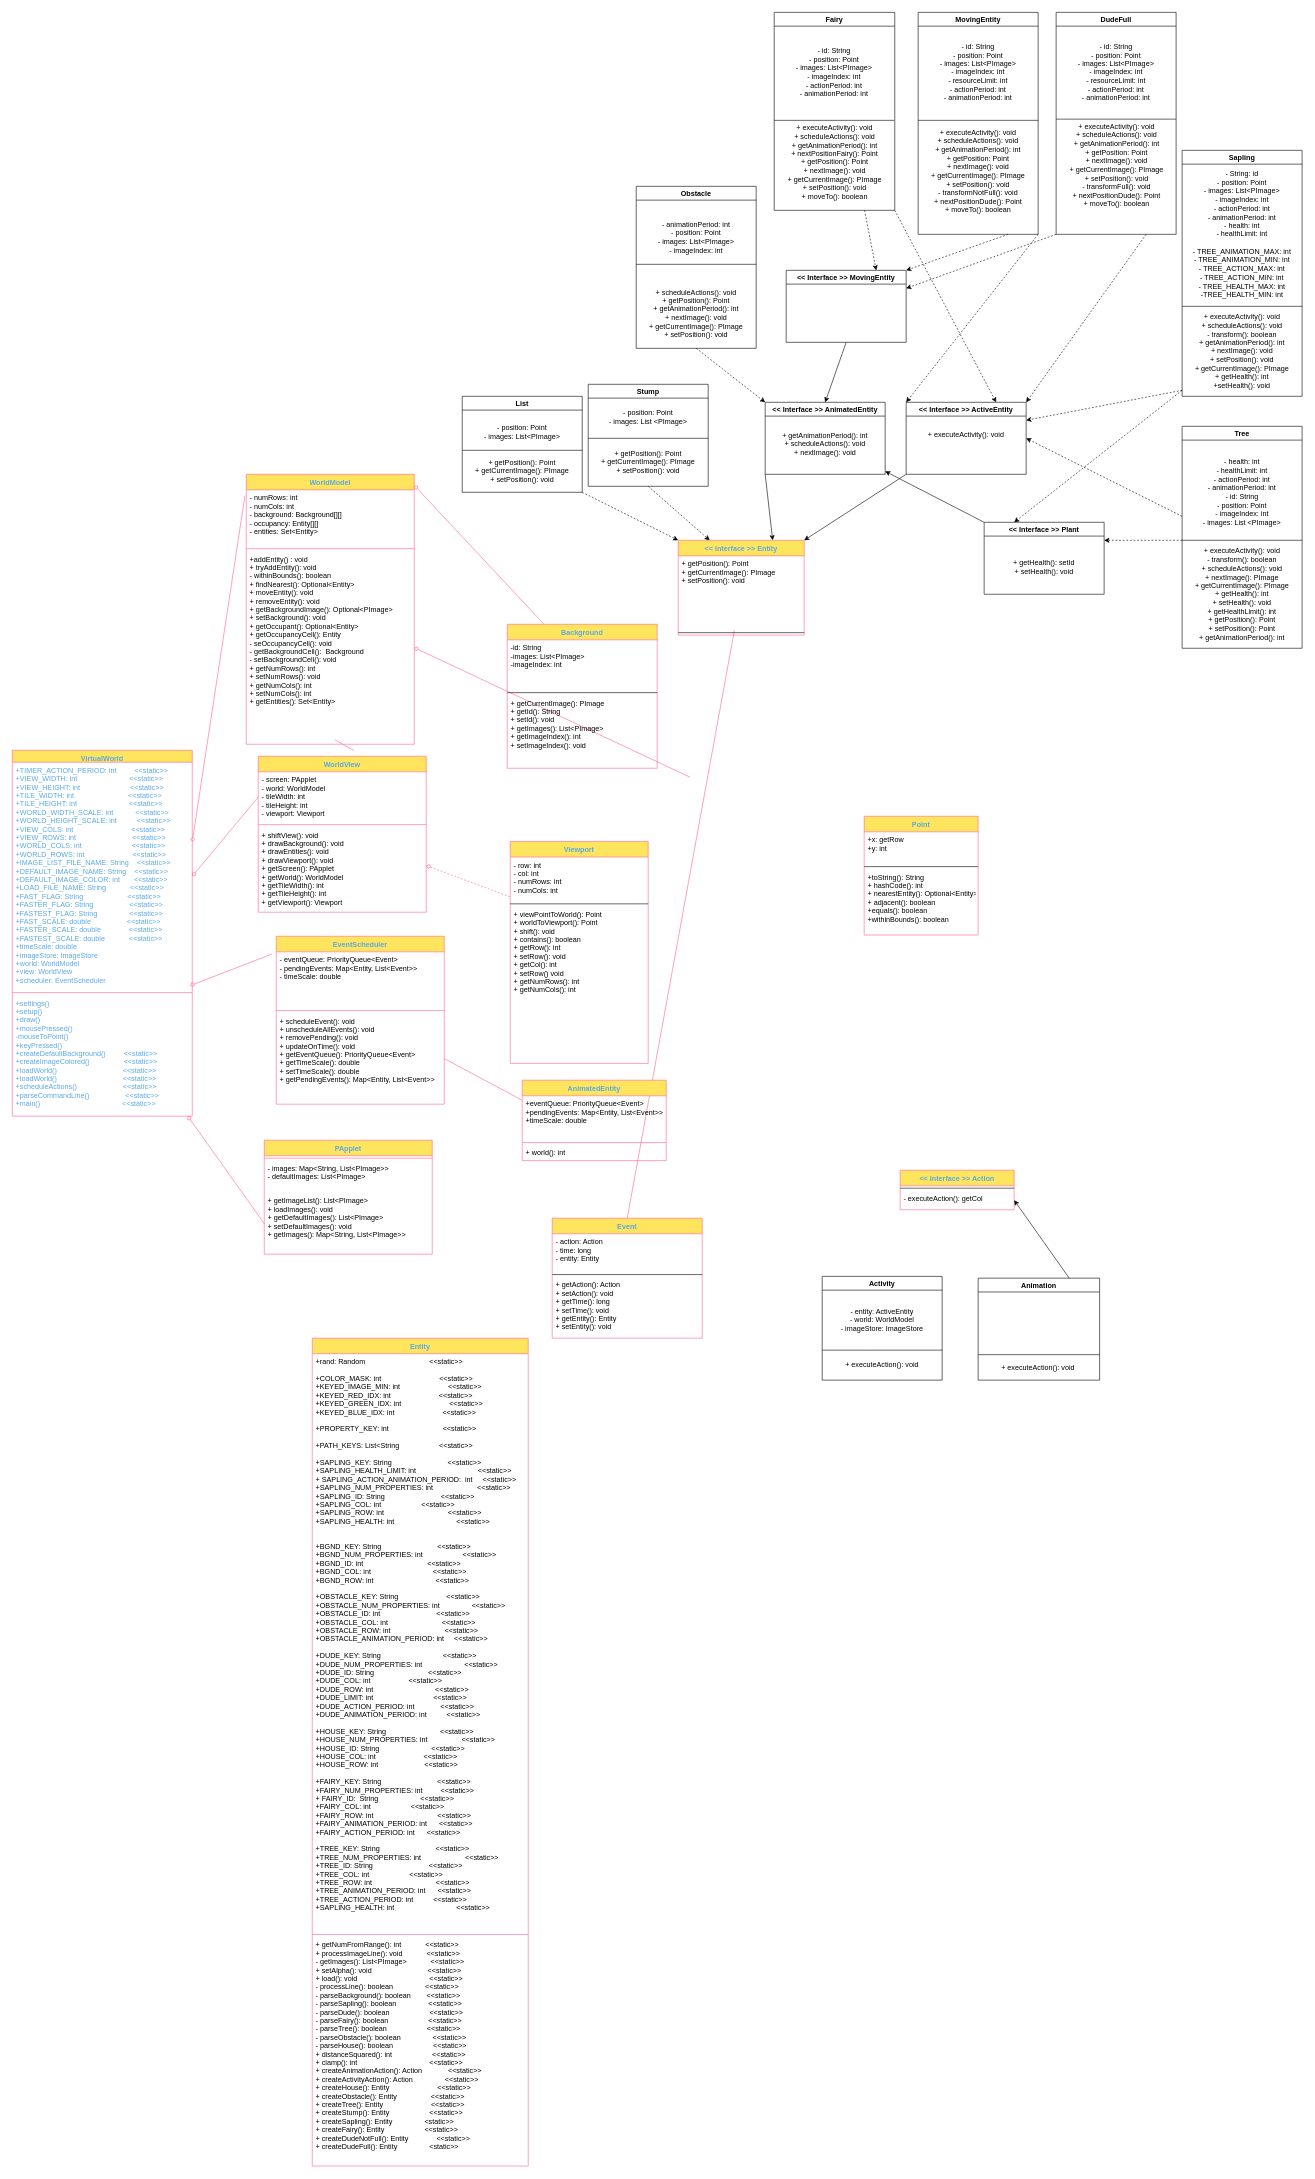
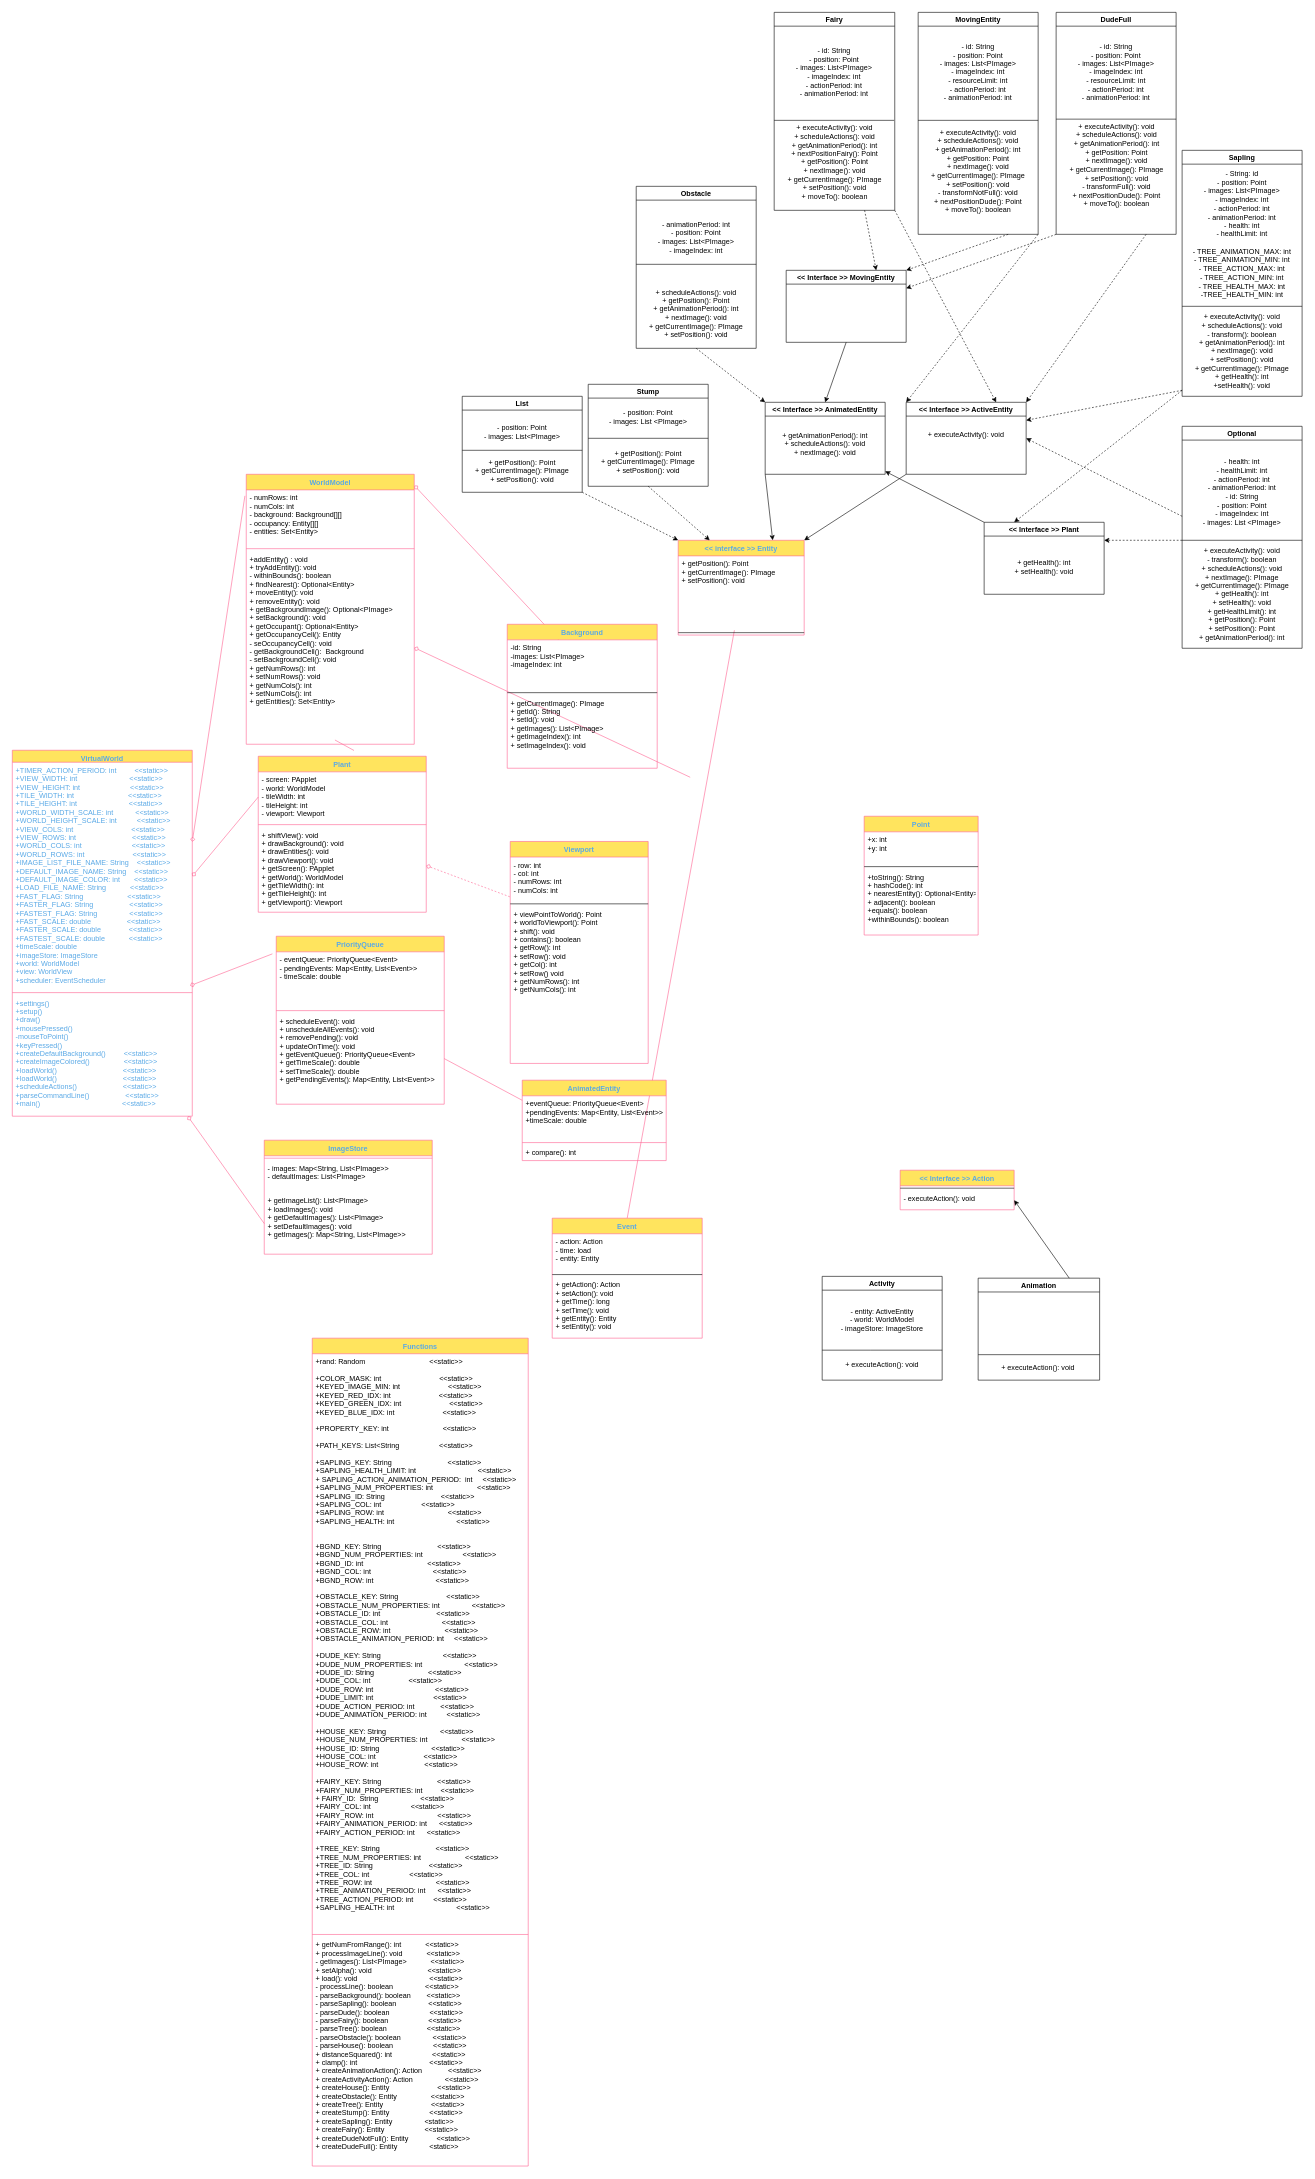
(1242, 434) -> (1242, 434)
(1044, 567) -> (1044, 567)
(342, 764) -> (342, 764)
(886, 840) -> (879, 840)
(360, 944) -> (360, 944)
(348, 1148) -> (348, 1148)
(549, 1153) -> (554, 1153)
(949, 1199) -> (945, 1199)
(583, 1242) -> (583, 1242)
(420, 1346) -> (420, 1346)
